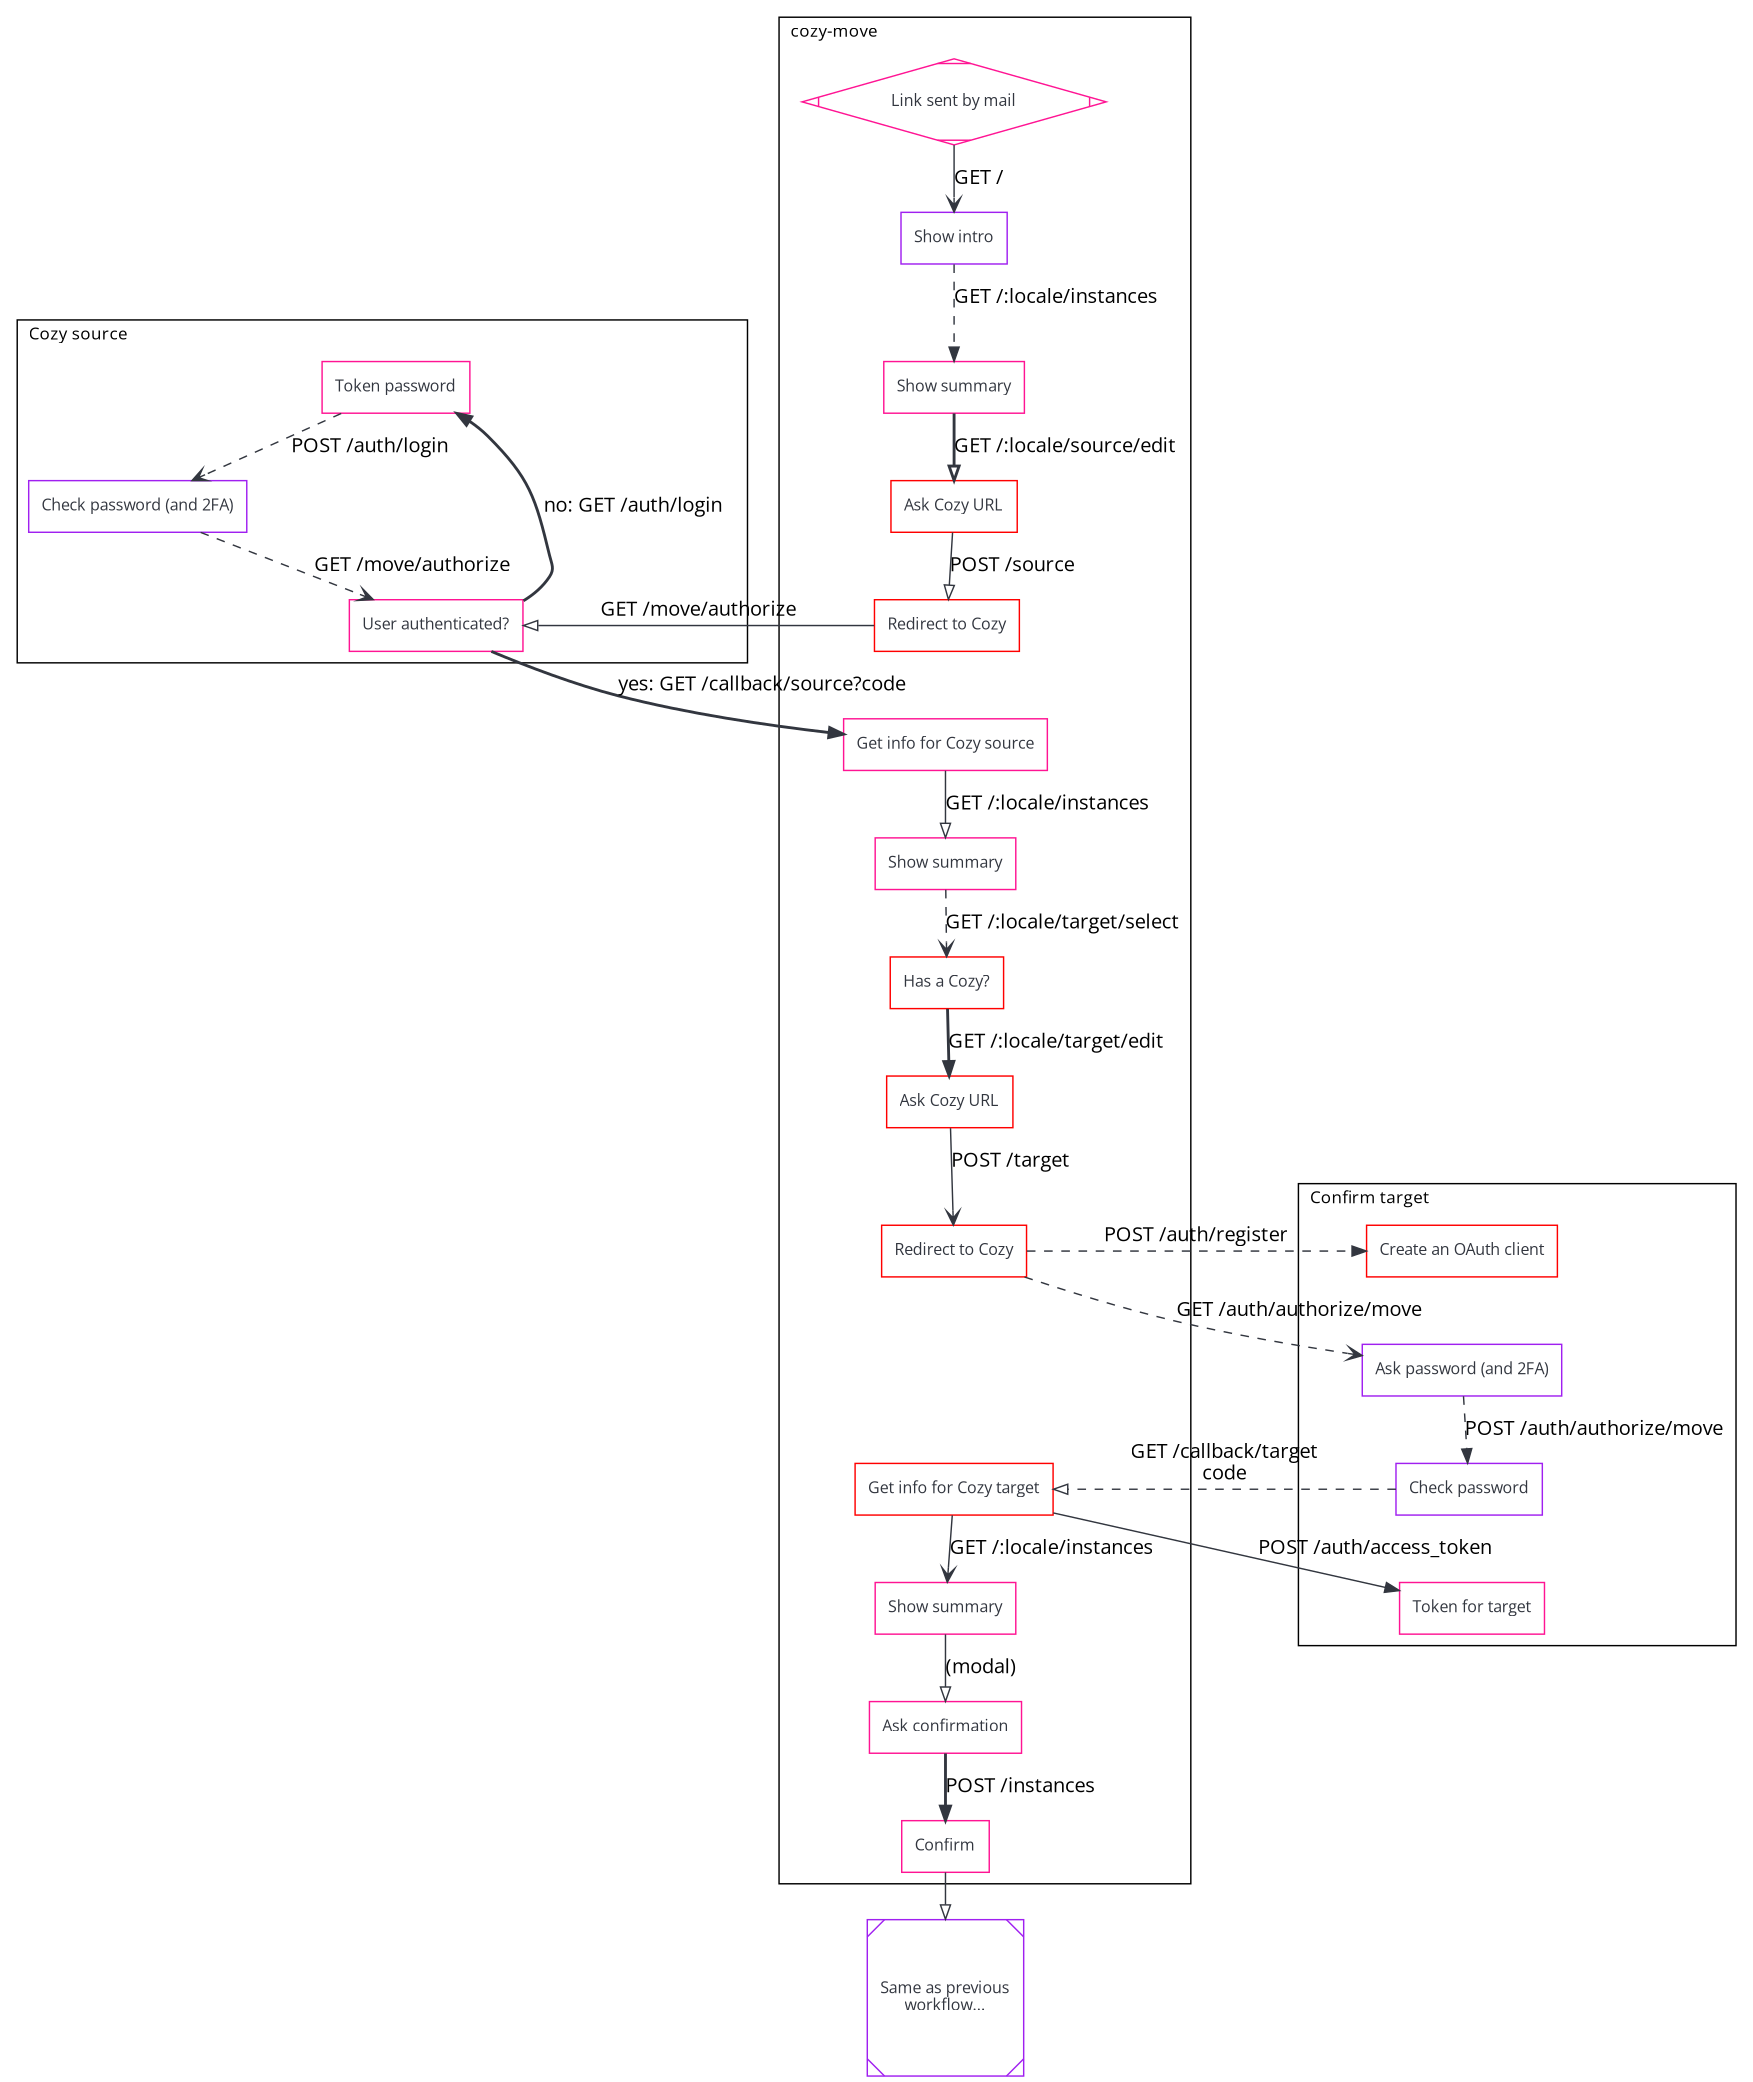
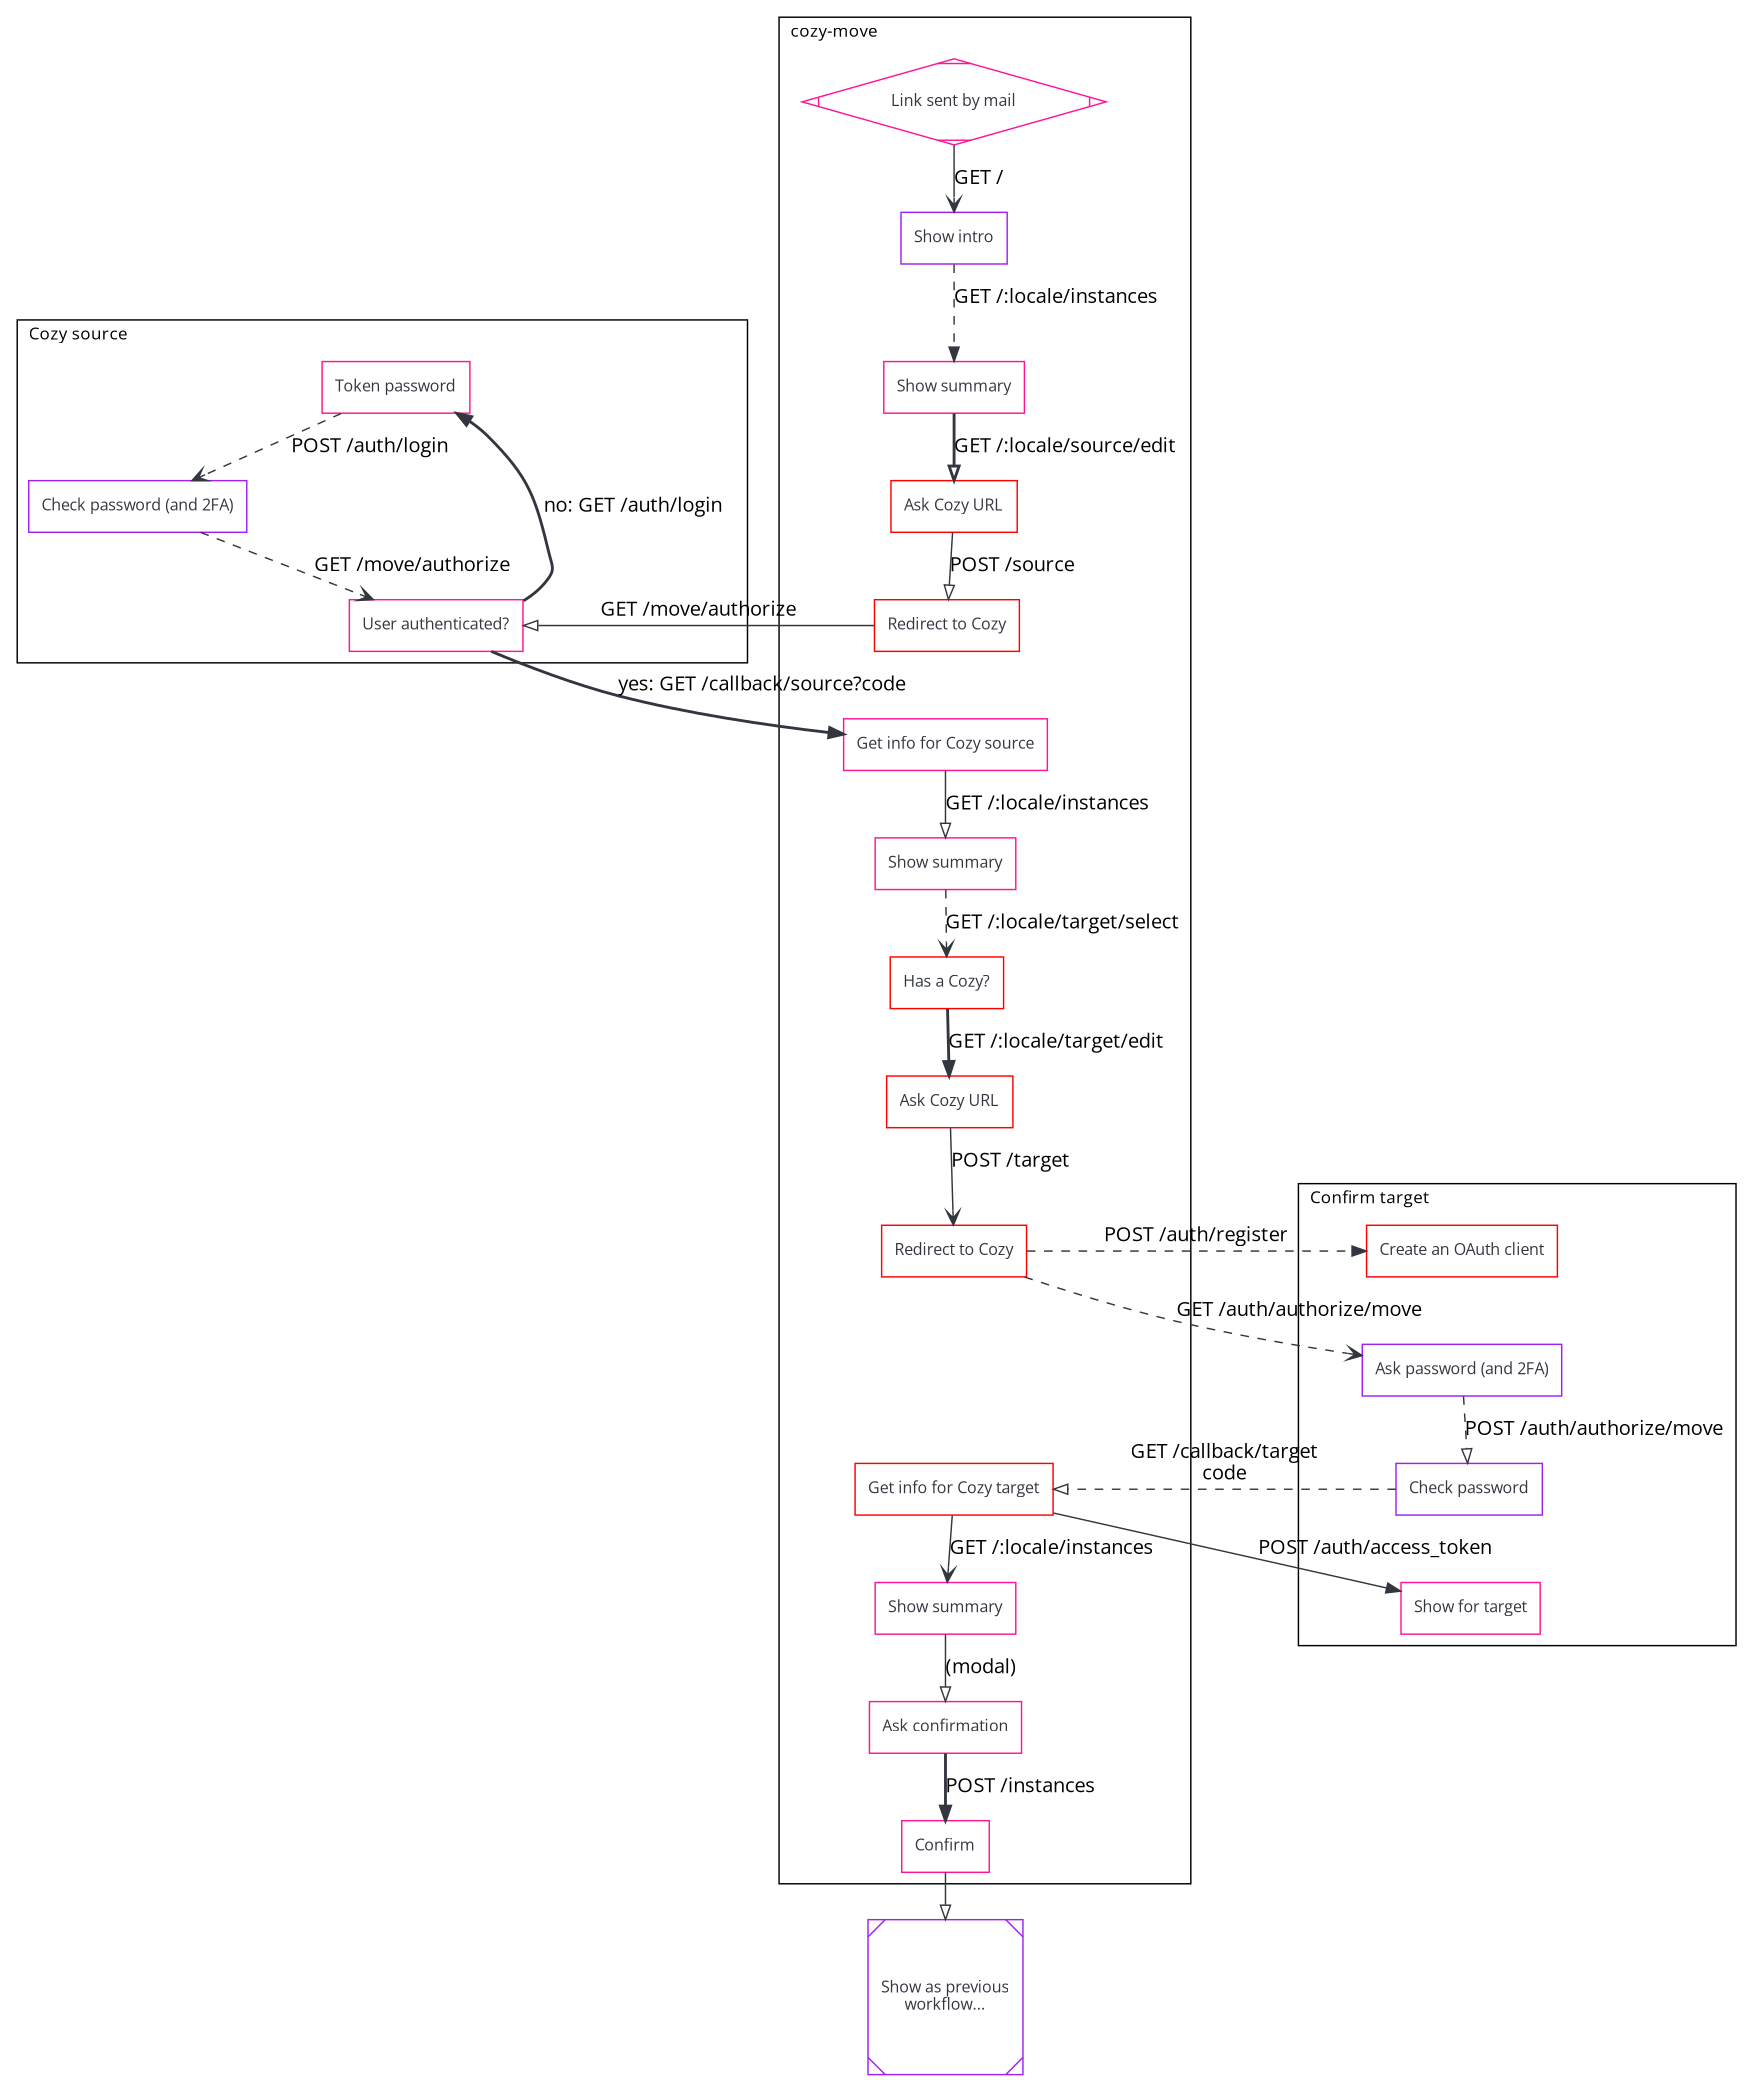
(1465, 1423) -> (1465, 1423)
(1472, 1608) -> (1471, 1608)
(945, 1998) -> (945, 1997)
